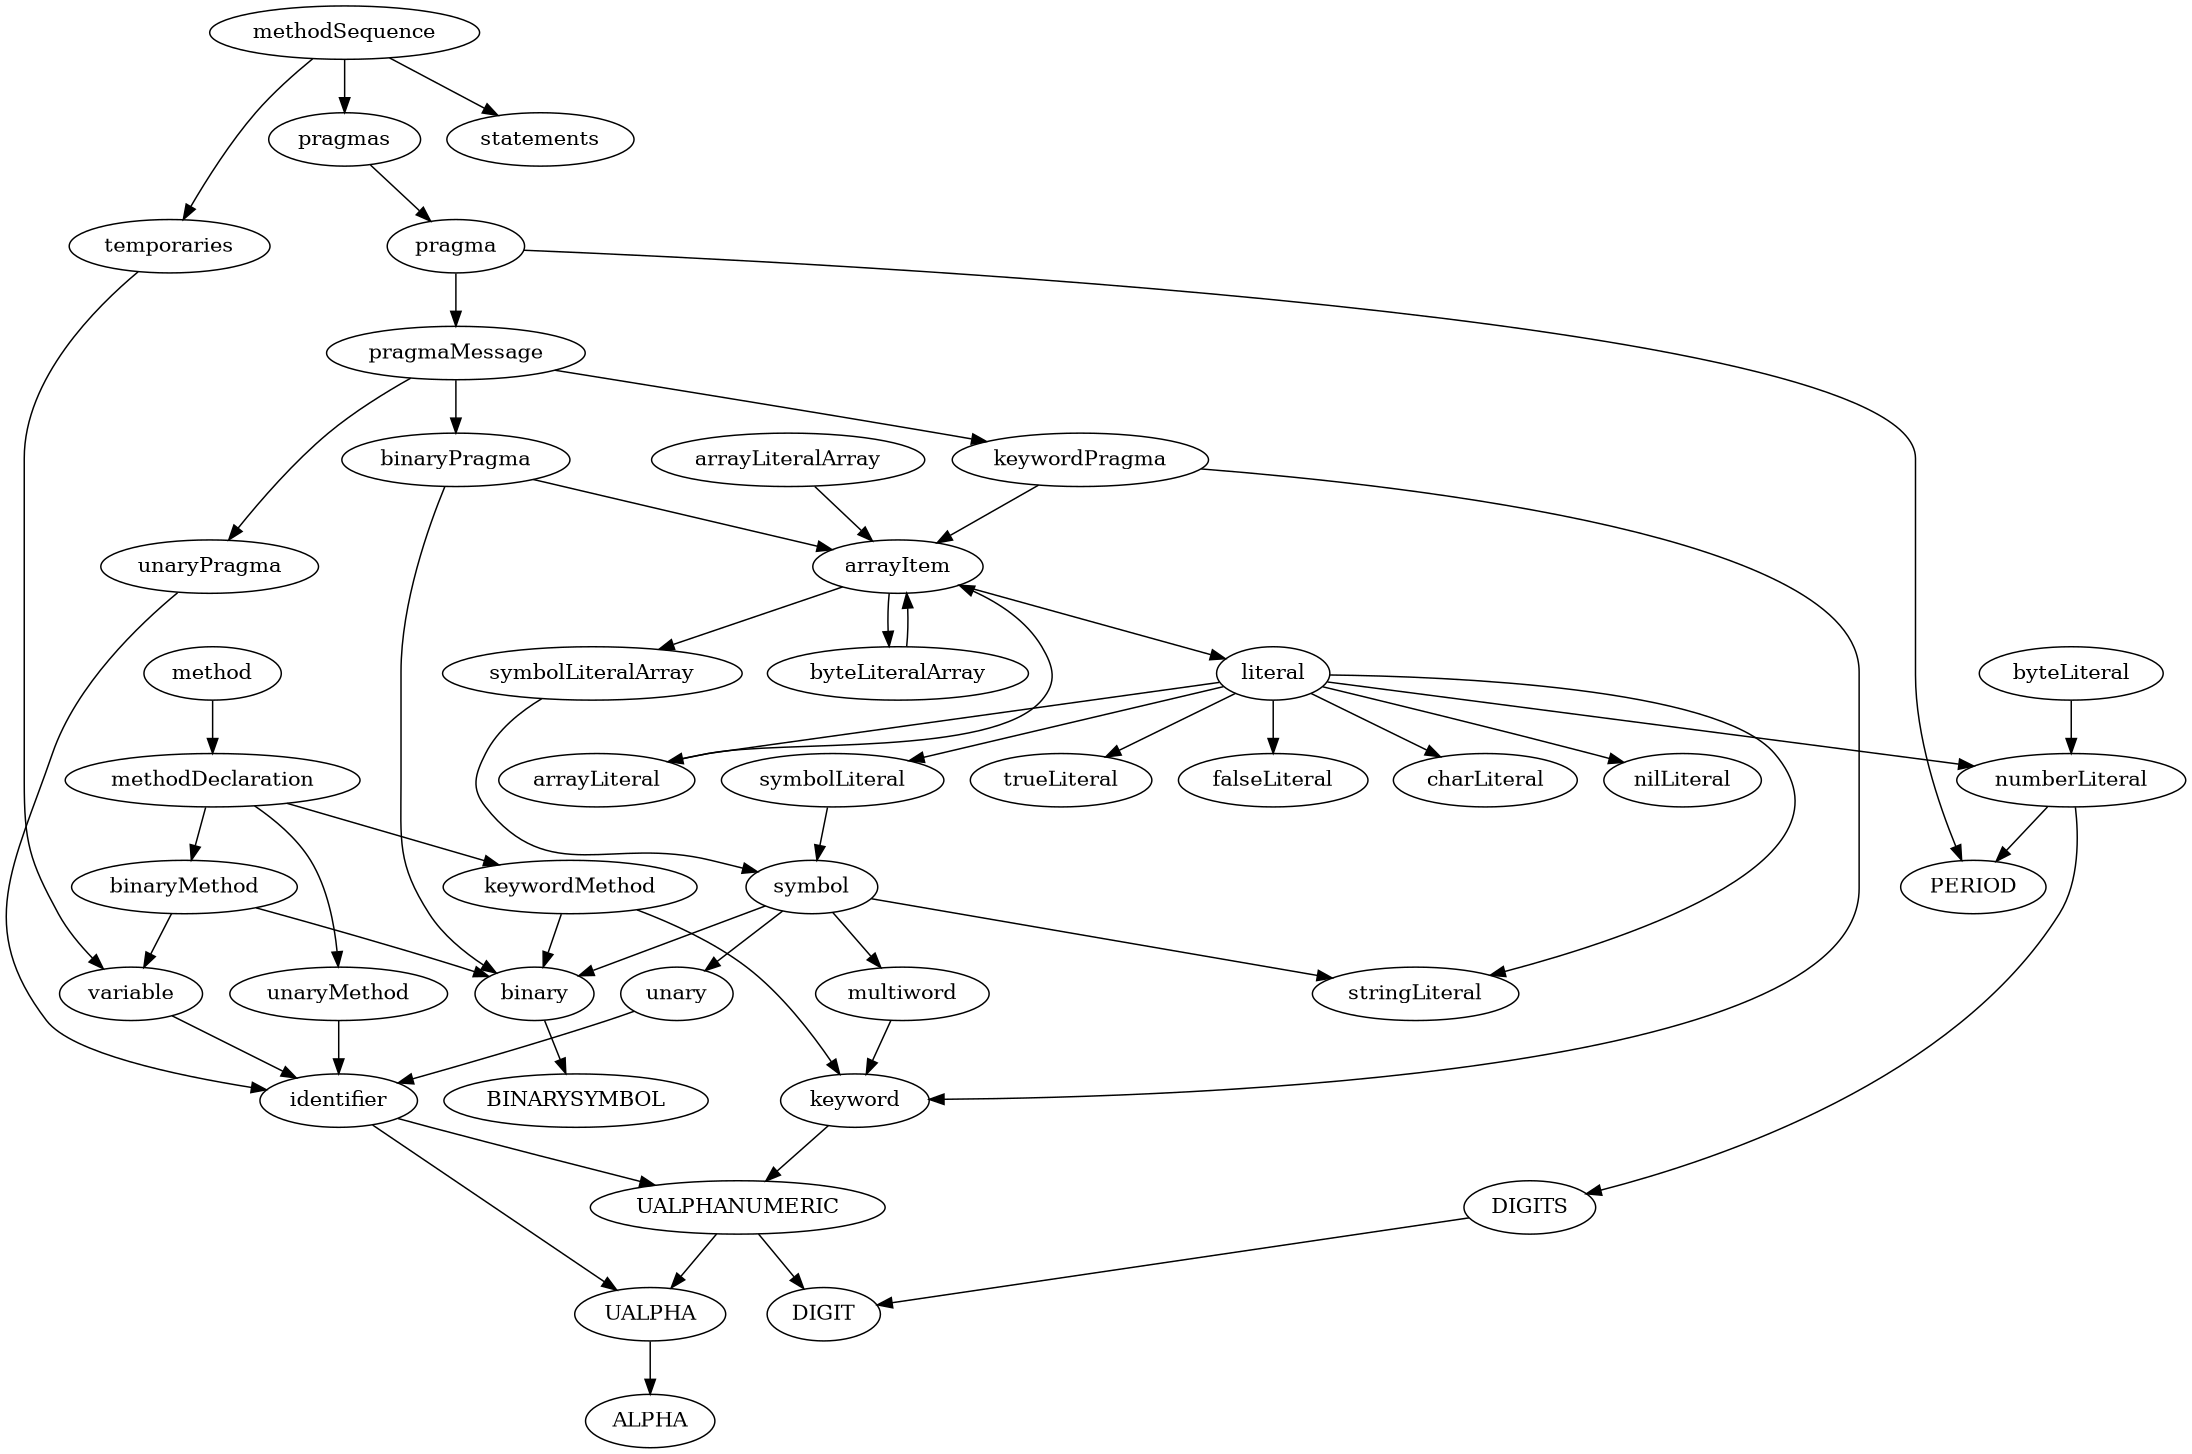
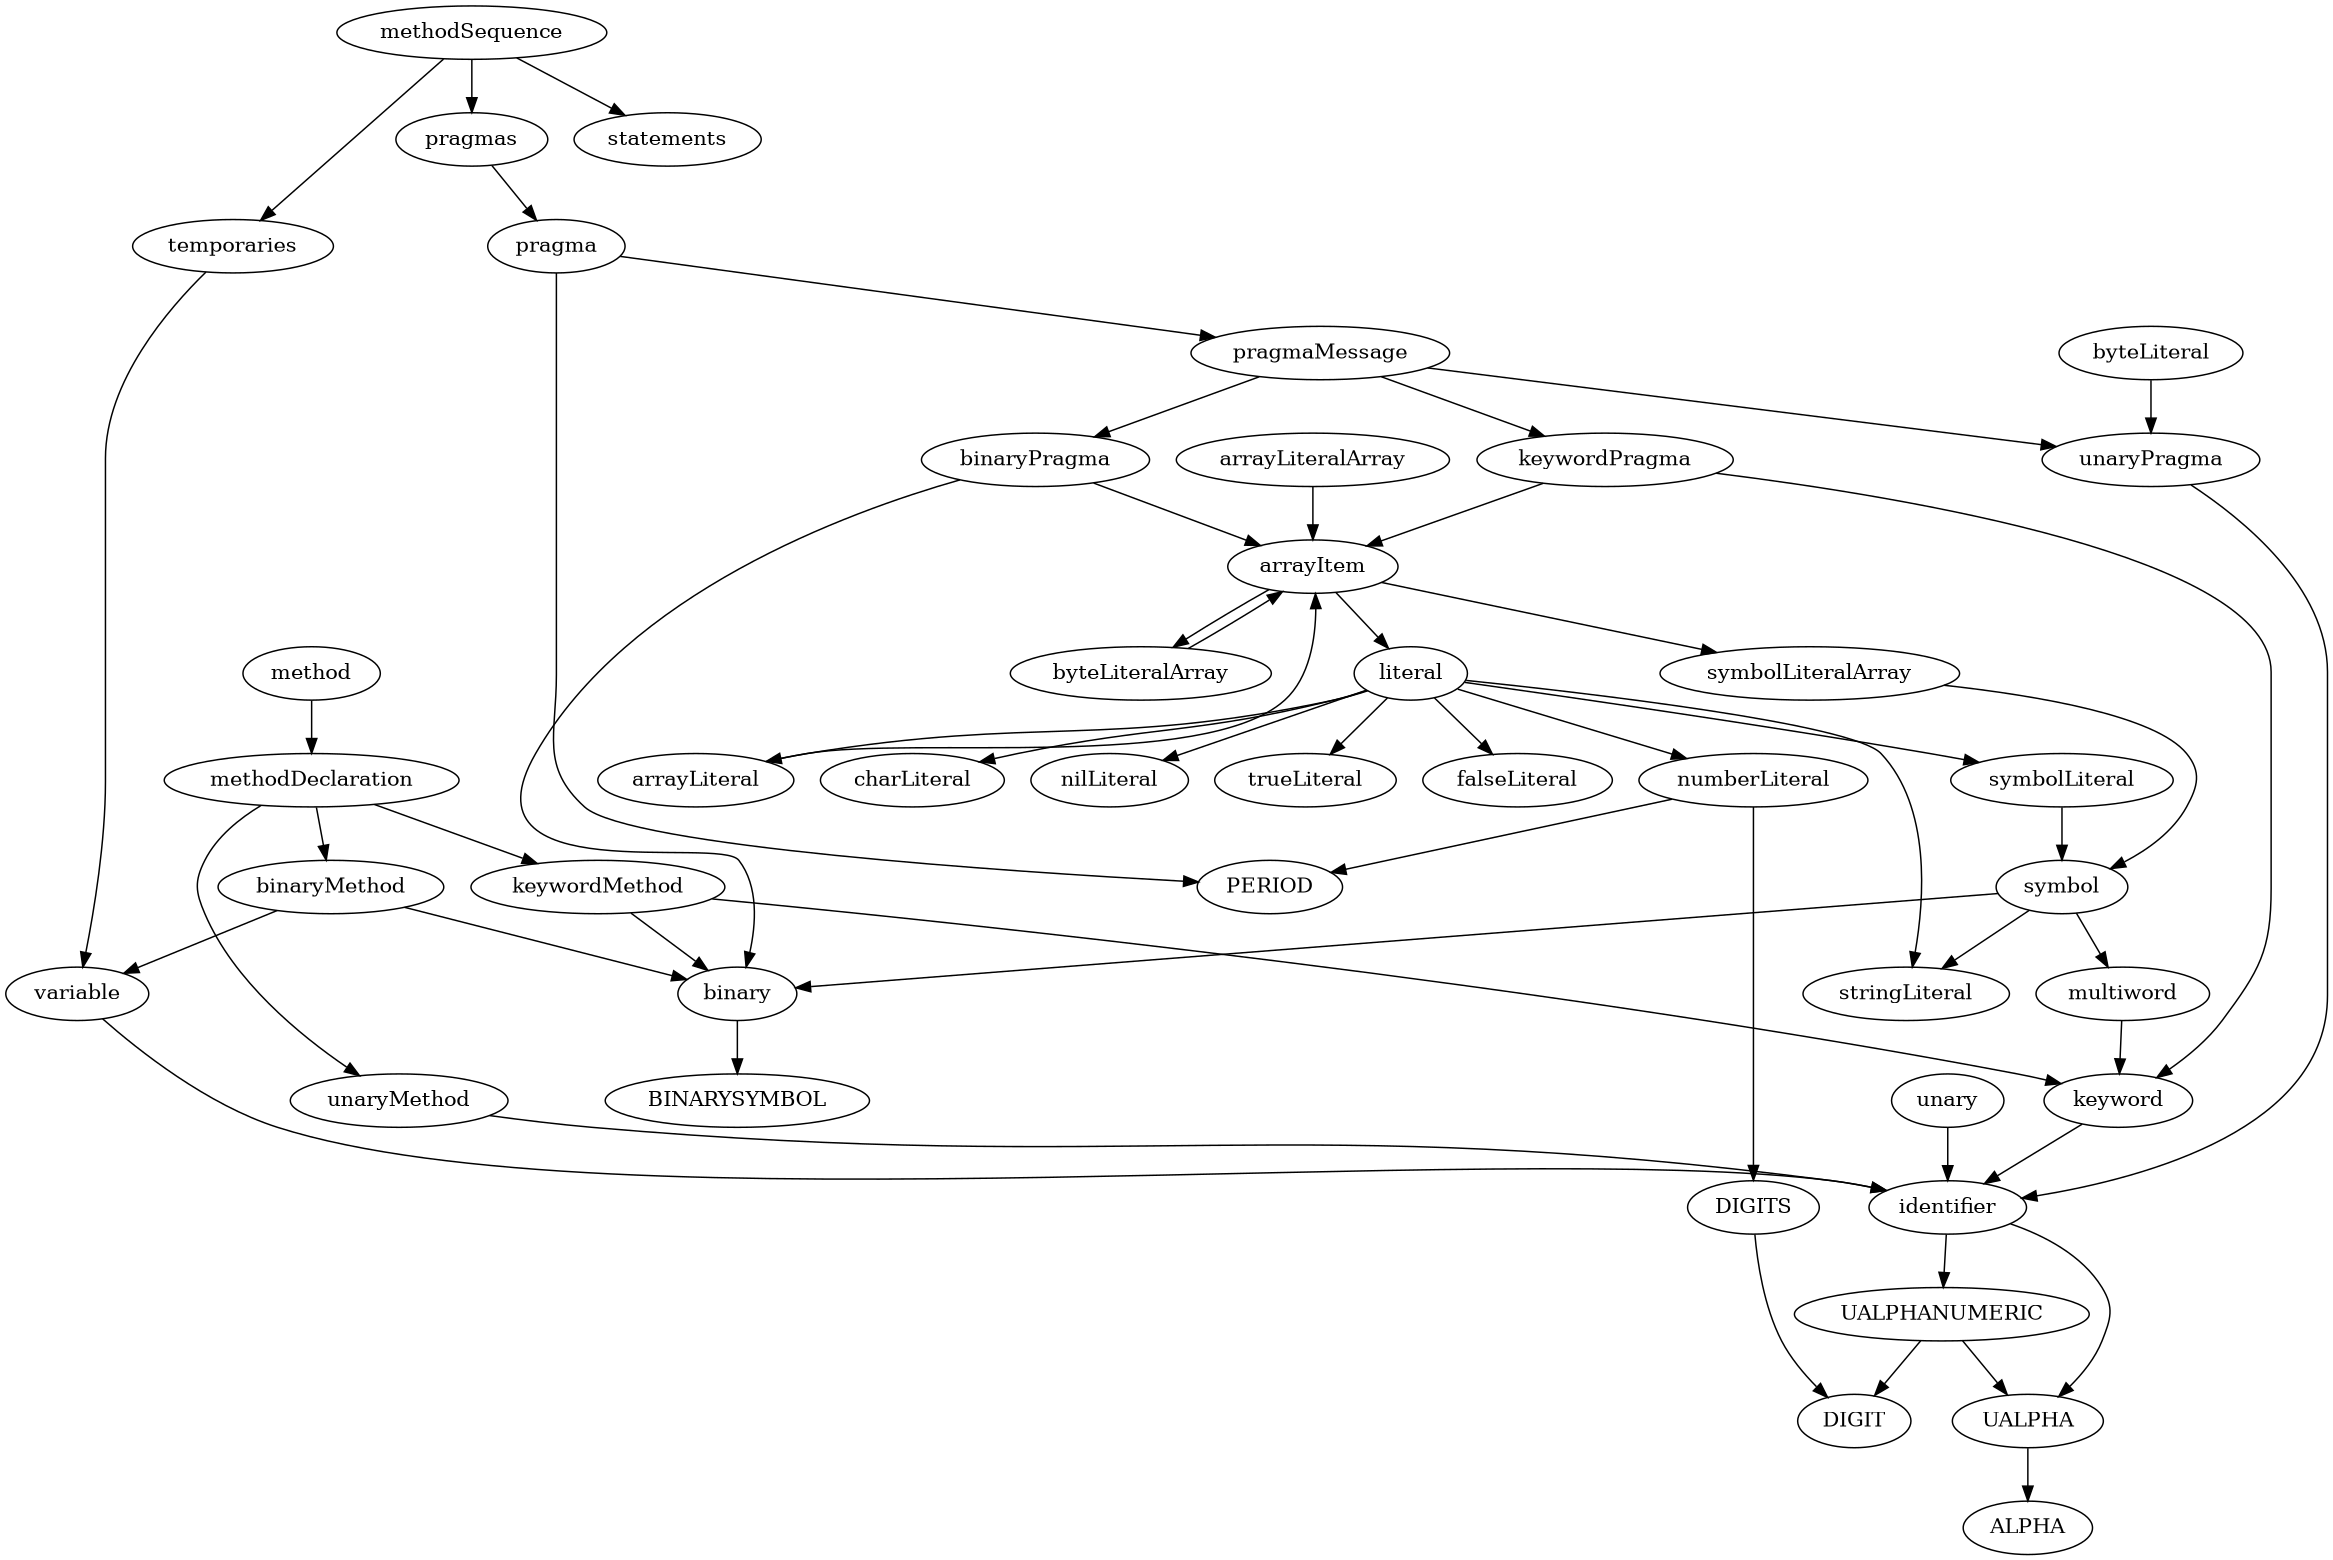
(2071, 720) -> (2151, 399)
(750, 936) -> none
(803, 1148) -> (2040, 1150)
